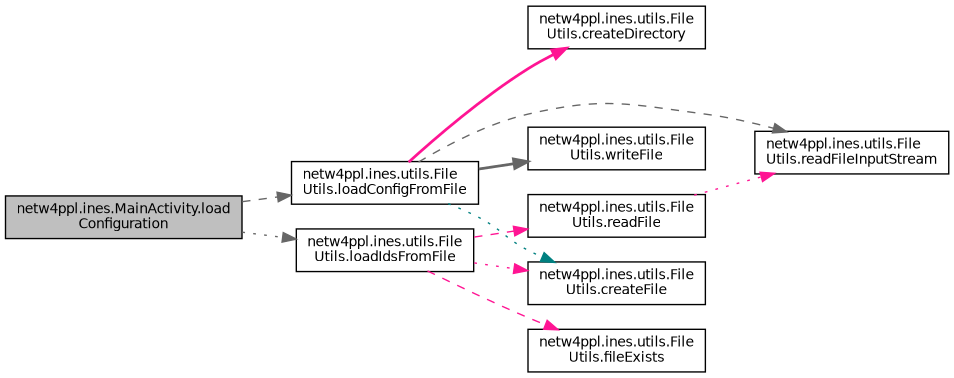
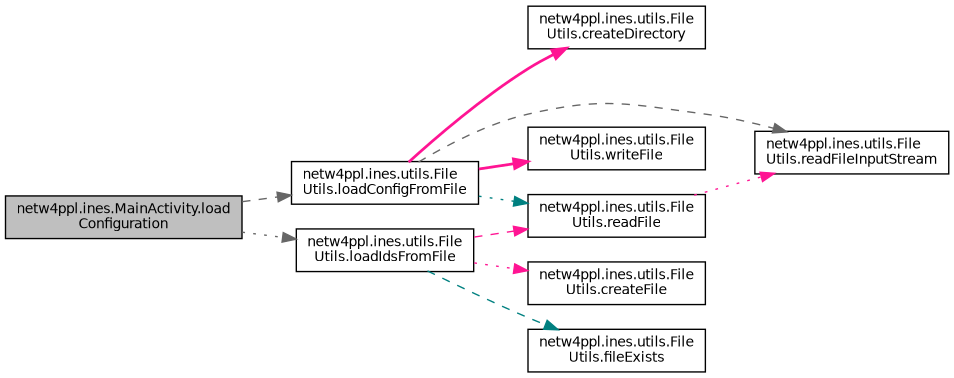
(496, 166) -> (496, 166)
(492, 225) -> (496, 199)
(486, 299) -> (486, 299)
